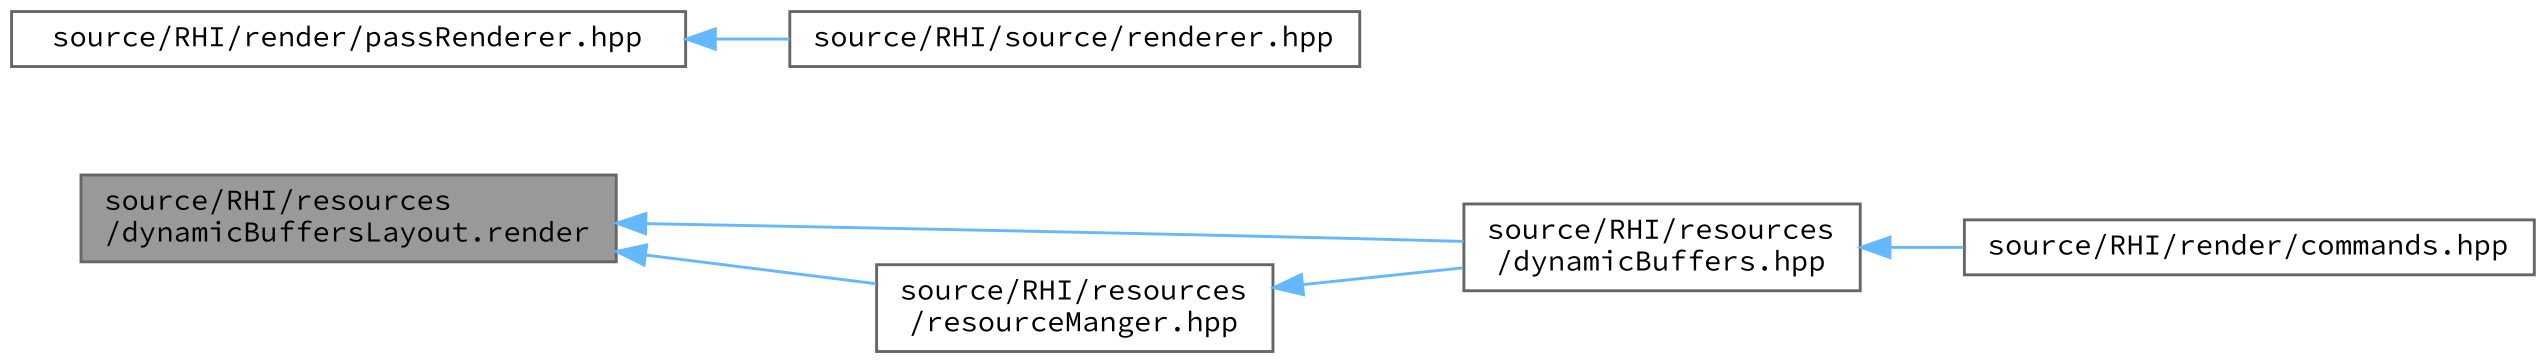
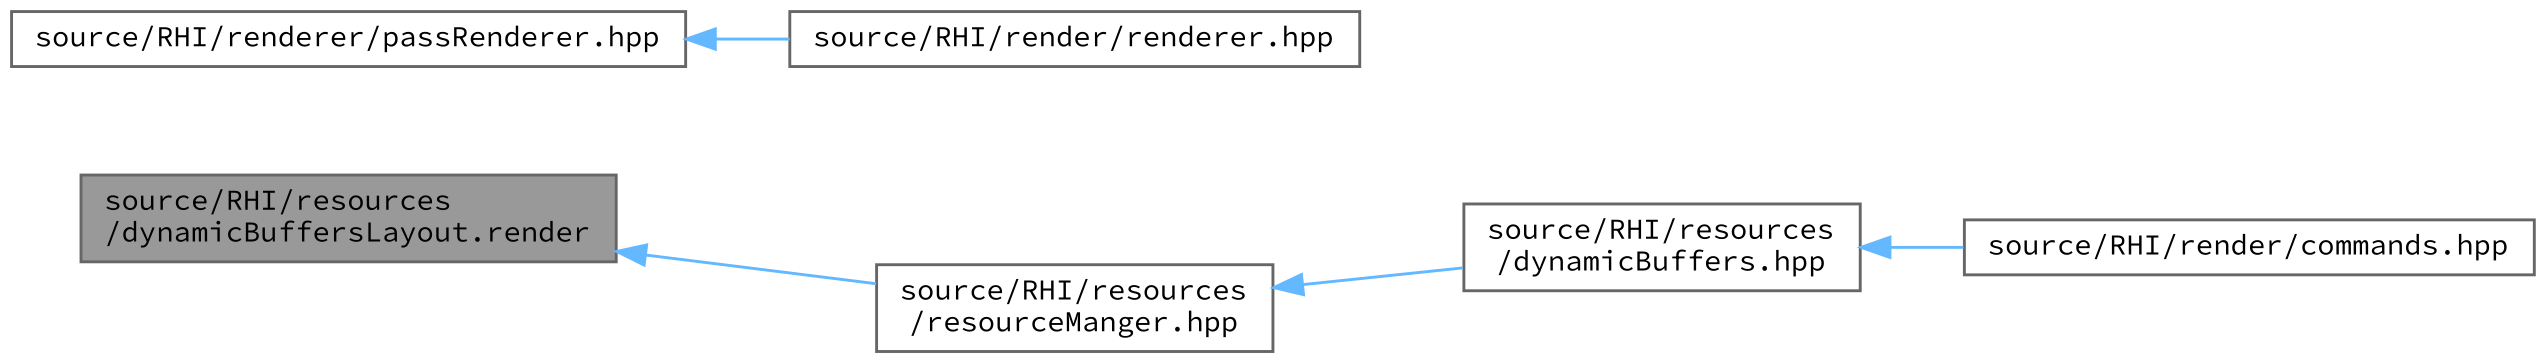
(349, 39) -> (349, 39)
(1075, 39) -> (1075, 39)
(1055, 232) -> none
